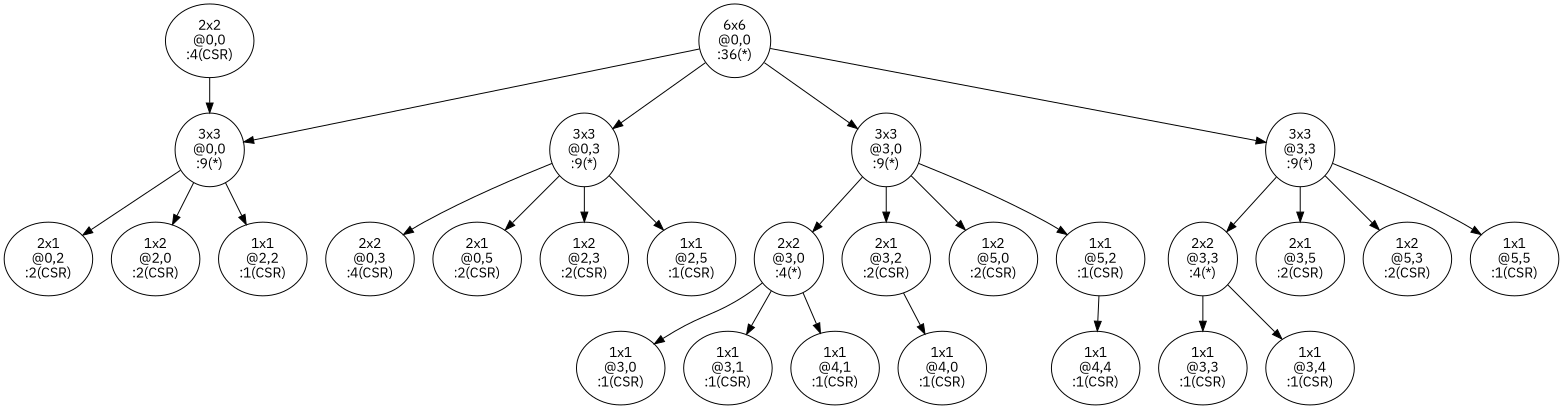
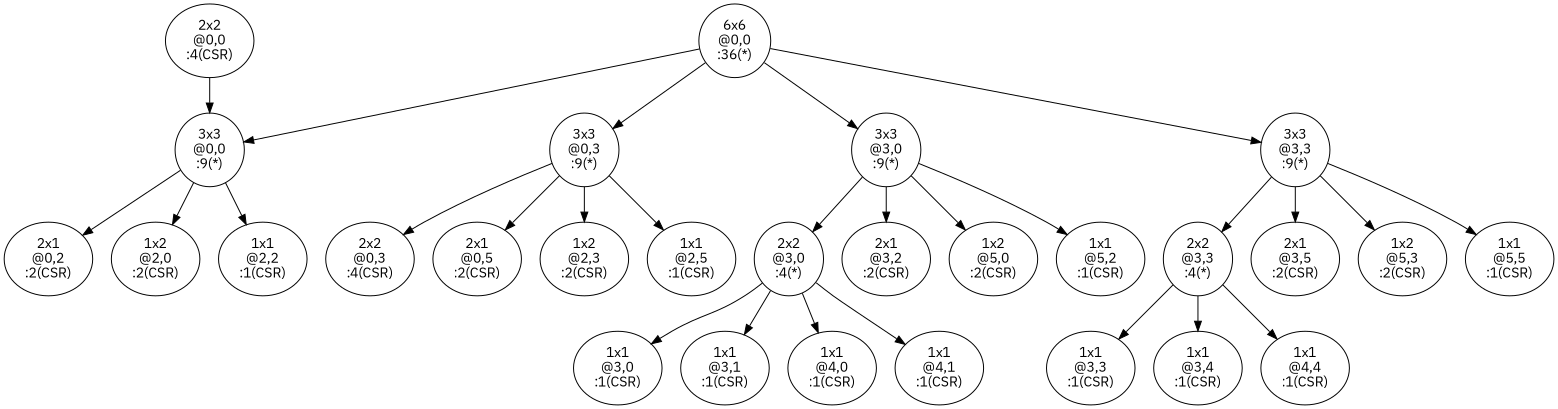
(1098, 308) -> (1246, 308)
(912, 309) -> (808, 308)
